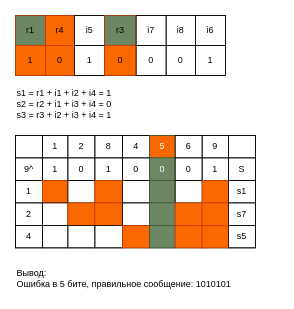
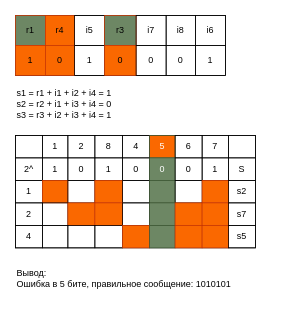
(215, 147) -> (215, 147)
(29, 169) -> (29, 169)
(242, 192) -> (242, 192)
